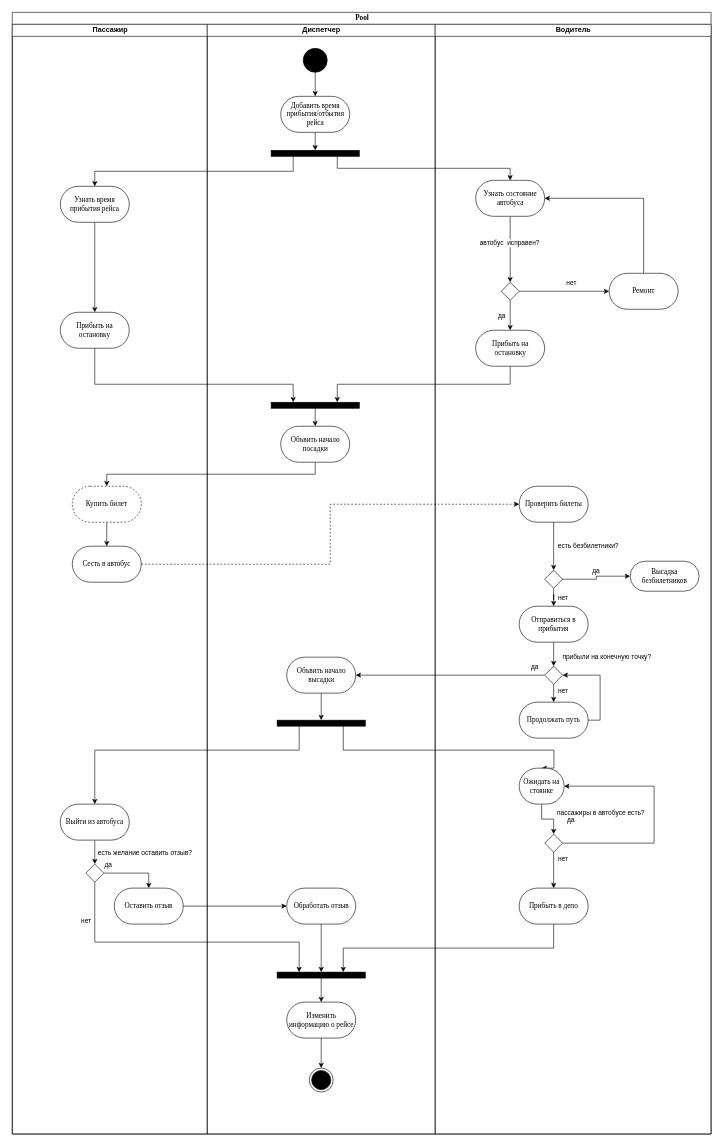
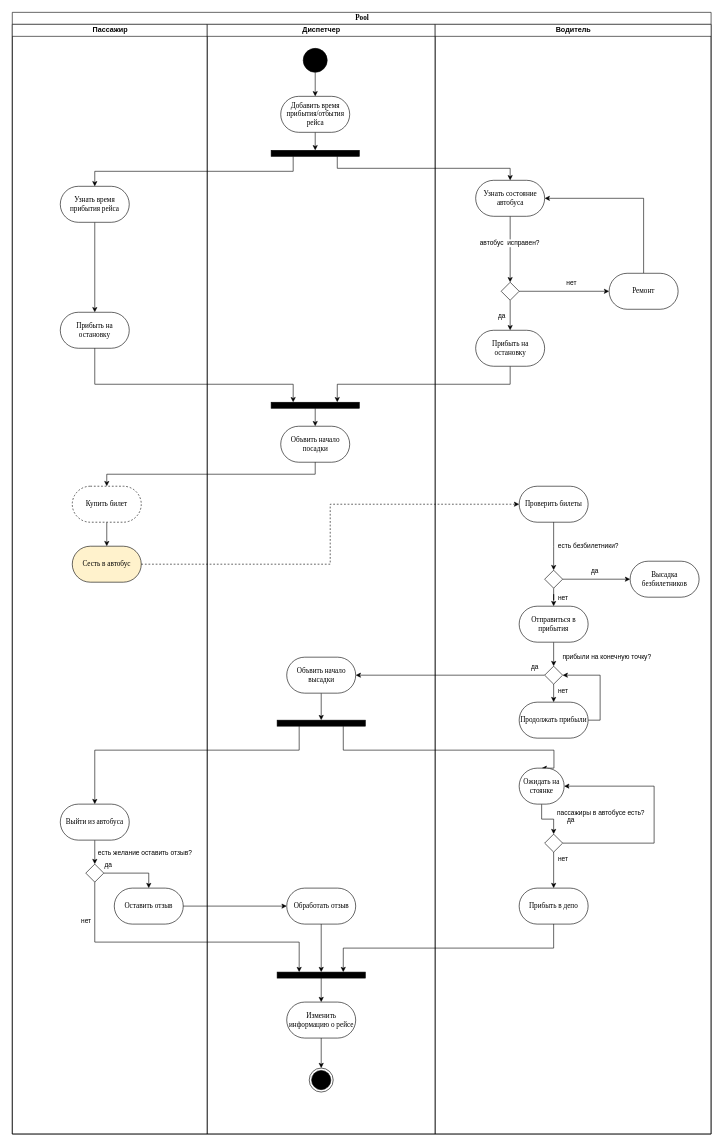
(107, 564) -> (107, 564)
(665, 576) -> (665, 579)
(554, 720) -> (554, 720)
